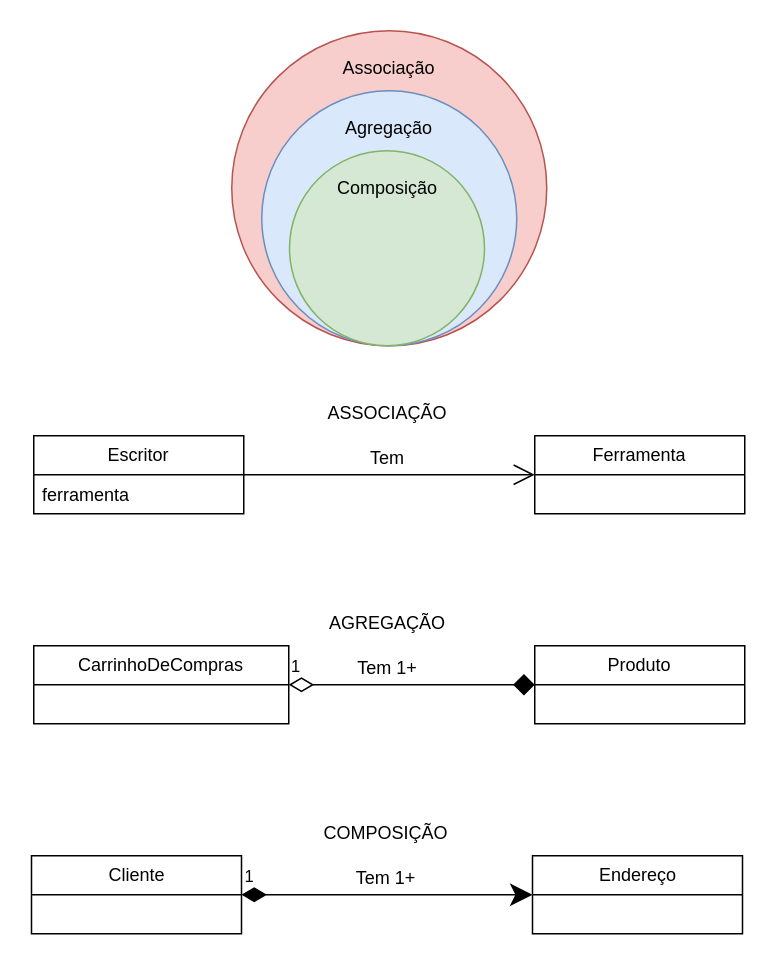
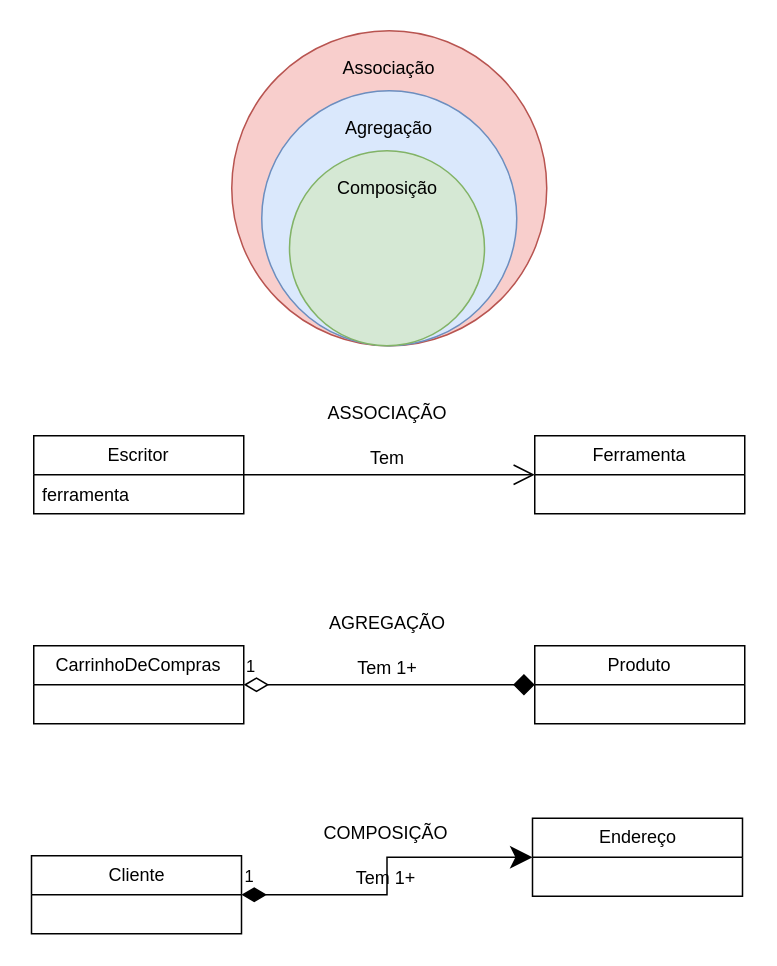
(161, 685) -> (139, 685)
(638, 895) -> (638, 857)
